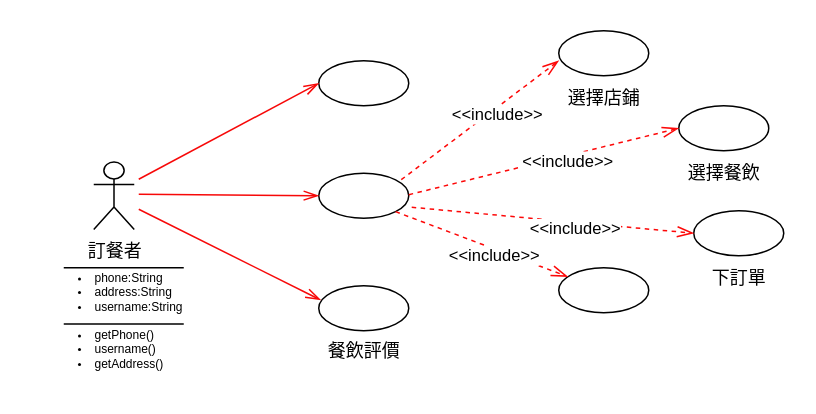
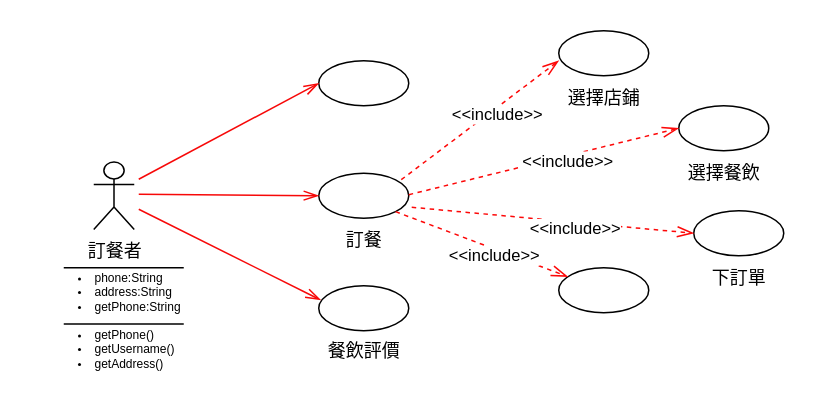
none -> (364, 241)
(106, 290) -> (106, 290)
(96, 347) -> (101, 347)
